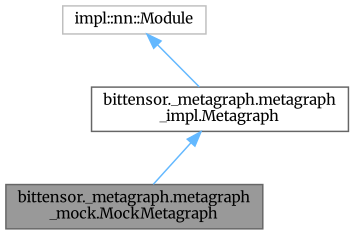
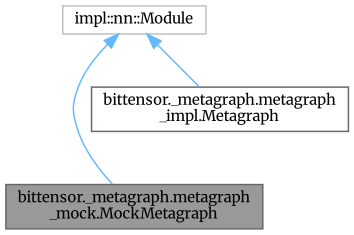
(172, 163) -> (74, 115)
